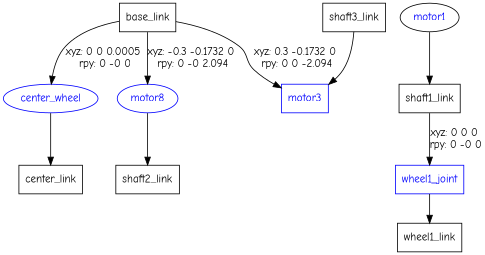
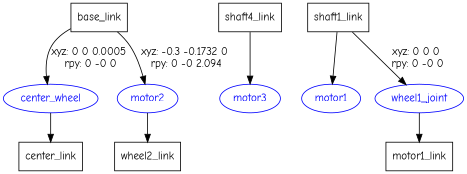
(354, 17) -> (250, 17)
(430, 17) -> (331, 99)
(233, 42) -> none
(430, 54) -> (335, 54)
(148, 99) -> (148, 99)
(305, 99) -> (250, 99)
(148, 180) -> (148, 157)
(430, 180) -> (419, 99)
(430, 238) -> (419, 157)
